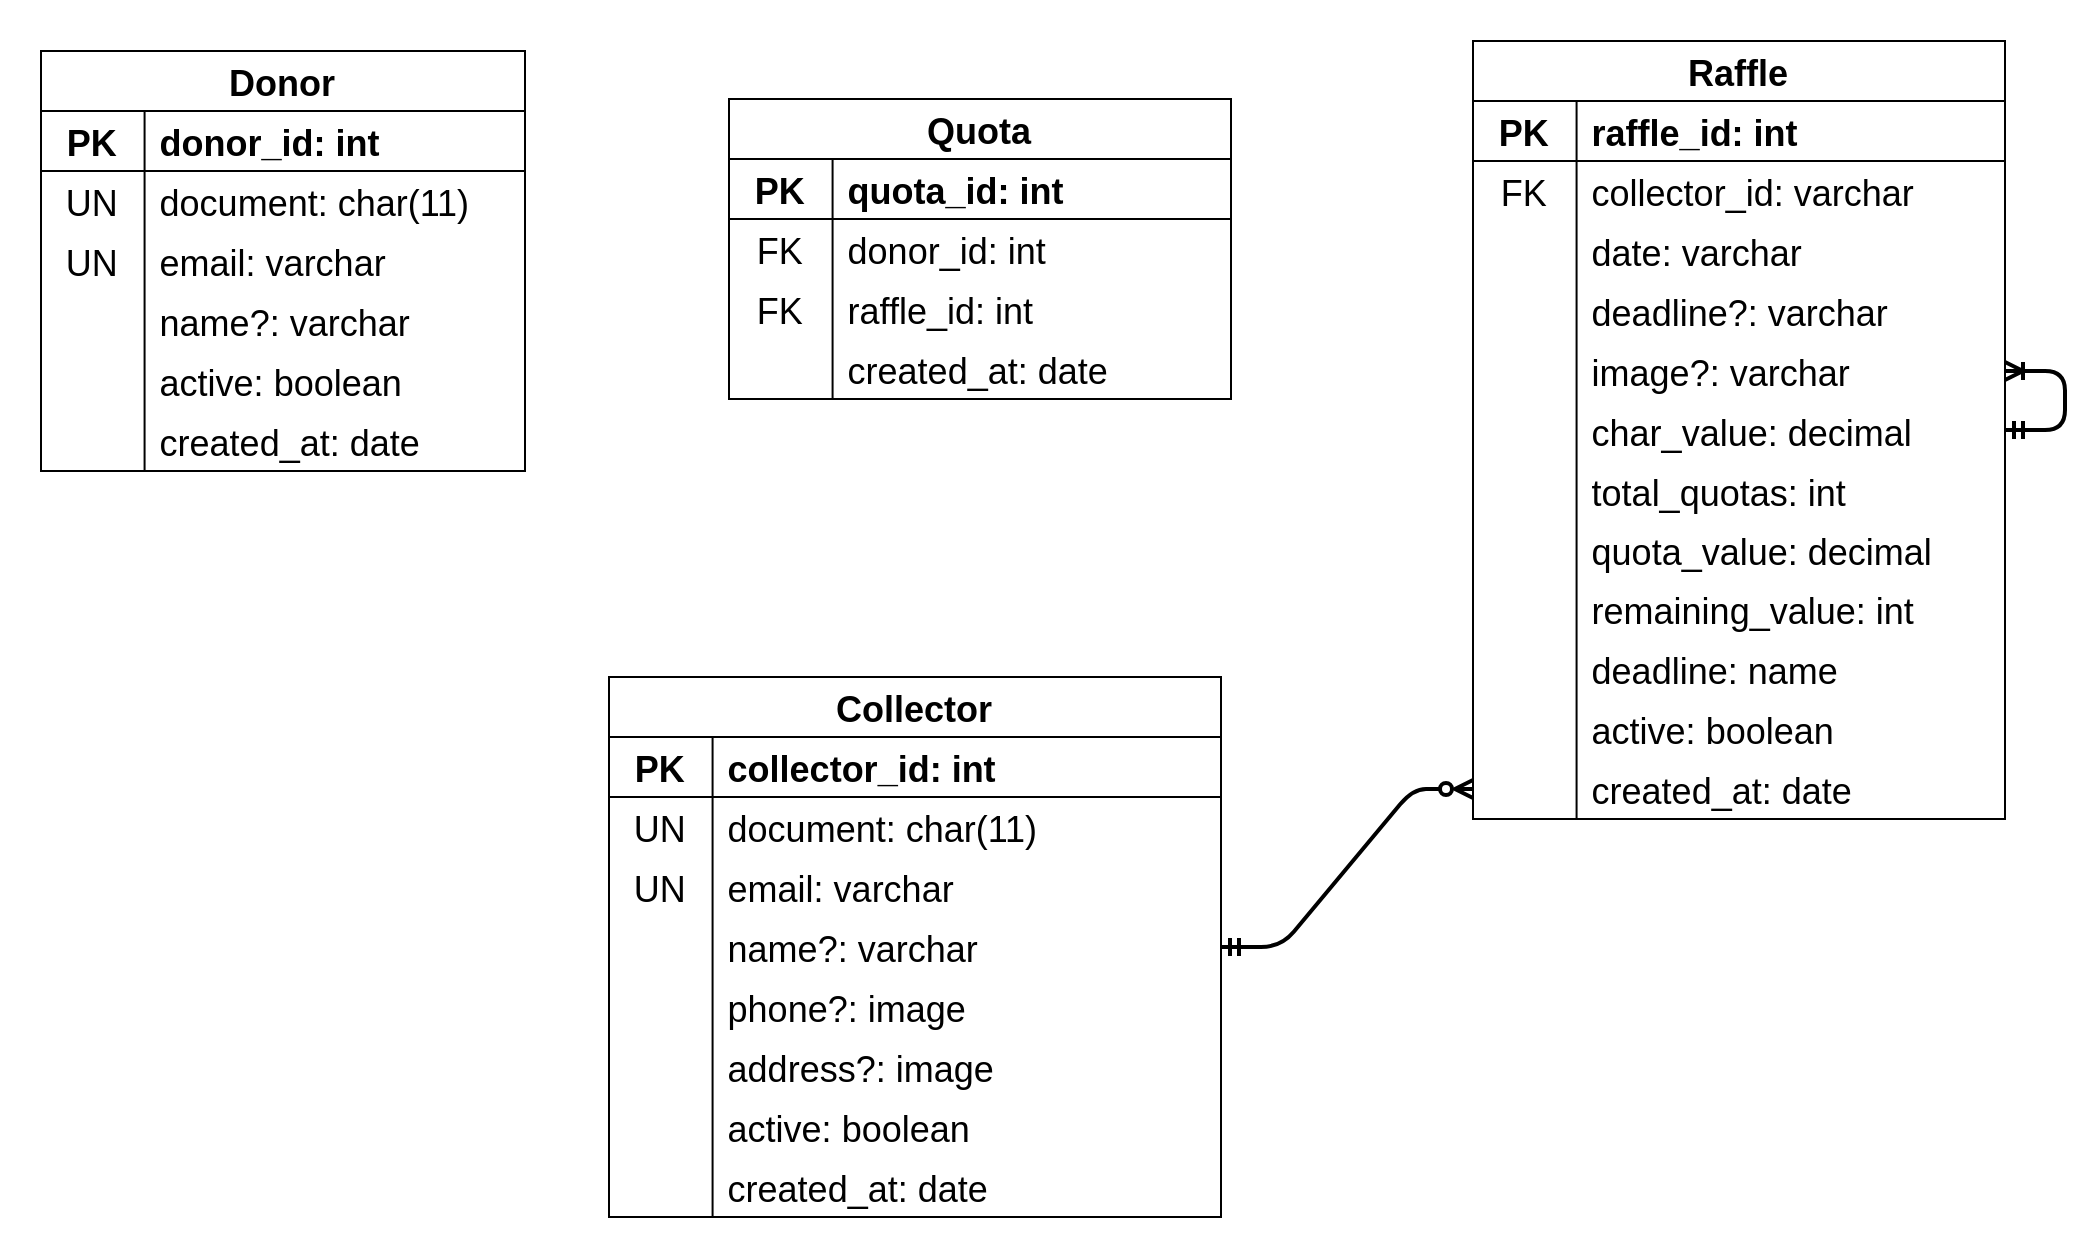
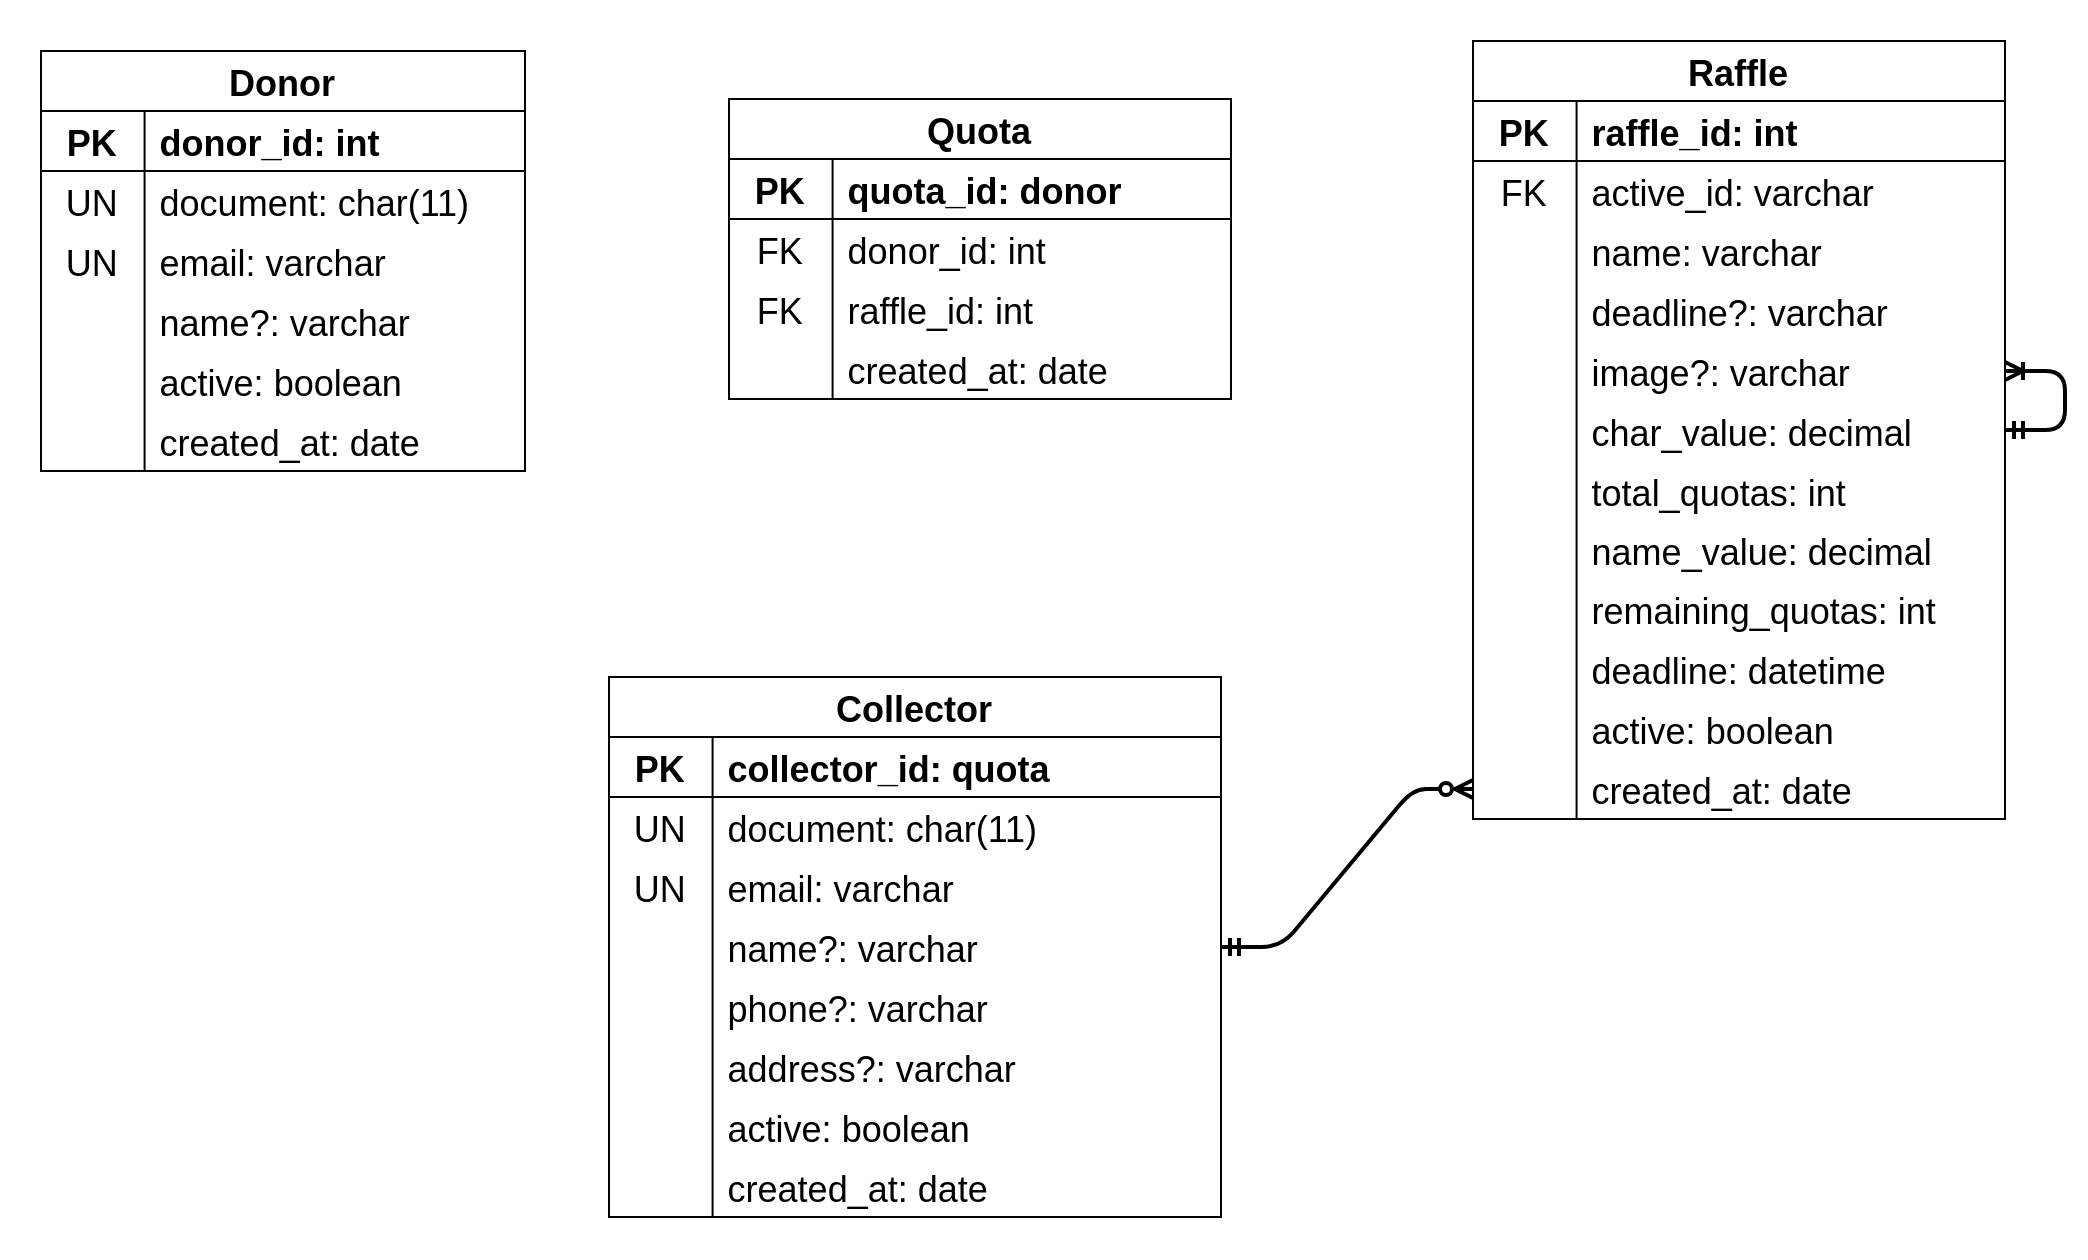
(960, 192) -> (985, 192)
(1780, 194) -> (1754, 194)
(1713, 254) -> (1713, 254)
(1770, 553) -> (1760, 553)
(1765, 612) -> (1780, 612)
(1714, 672) -> (1750, 672)
(871, 770) -> (896, 770)
(845, 1010) -> (869, 1010)
(865, 1070) -> (890, 1070)
